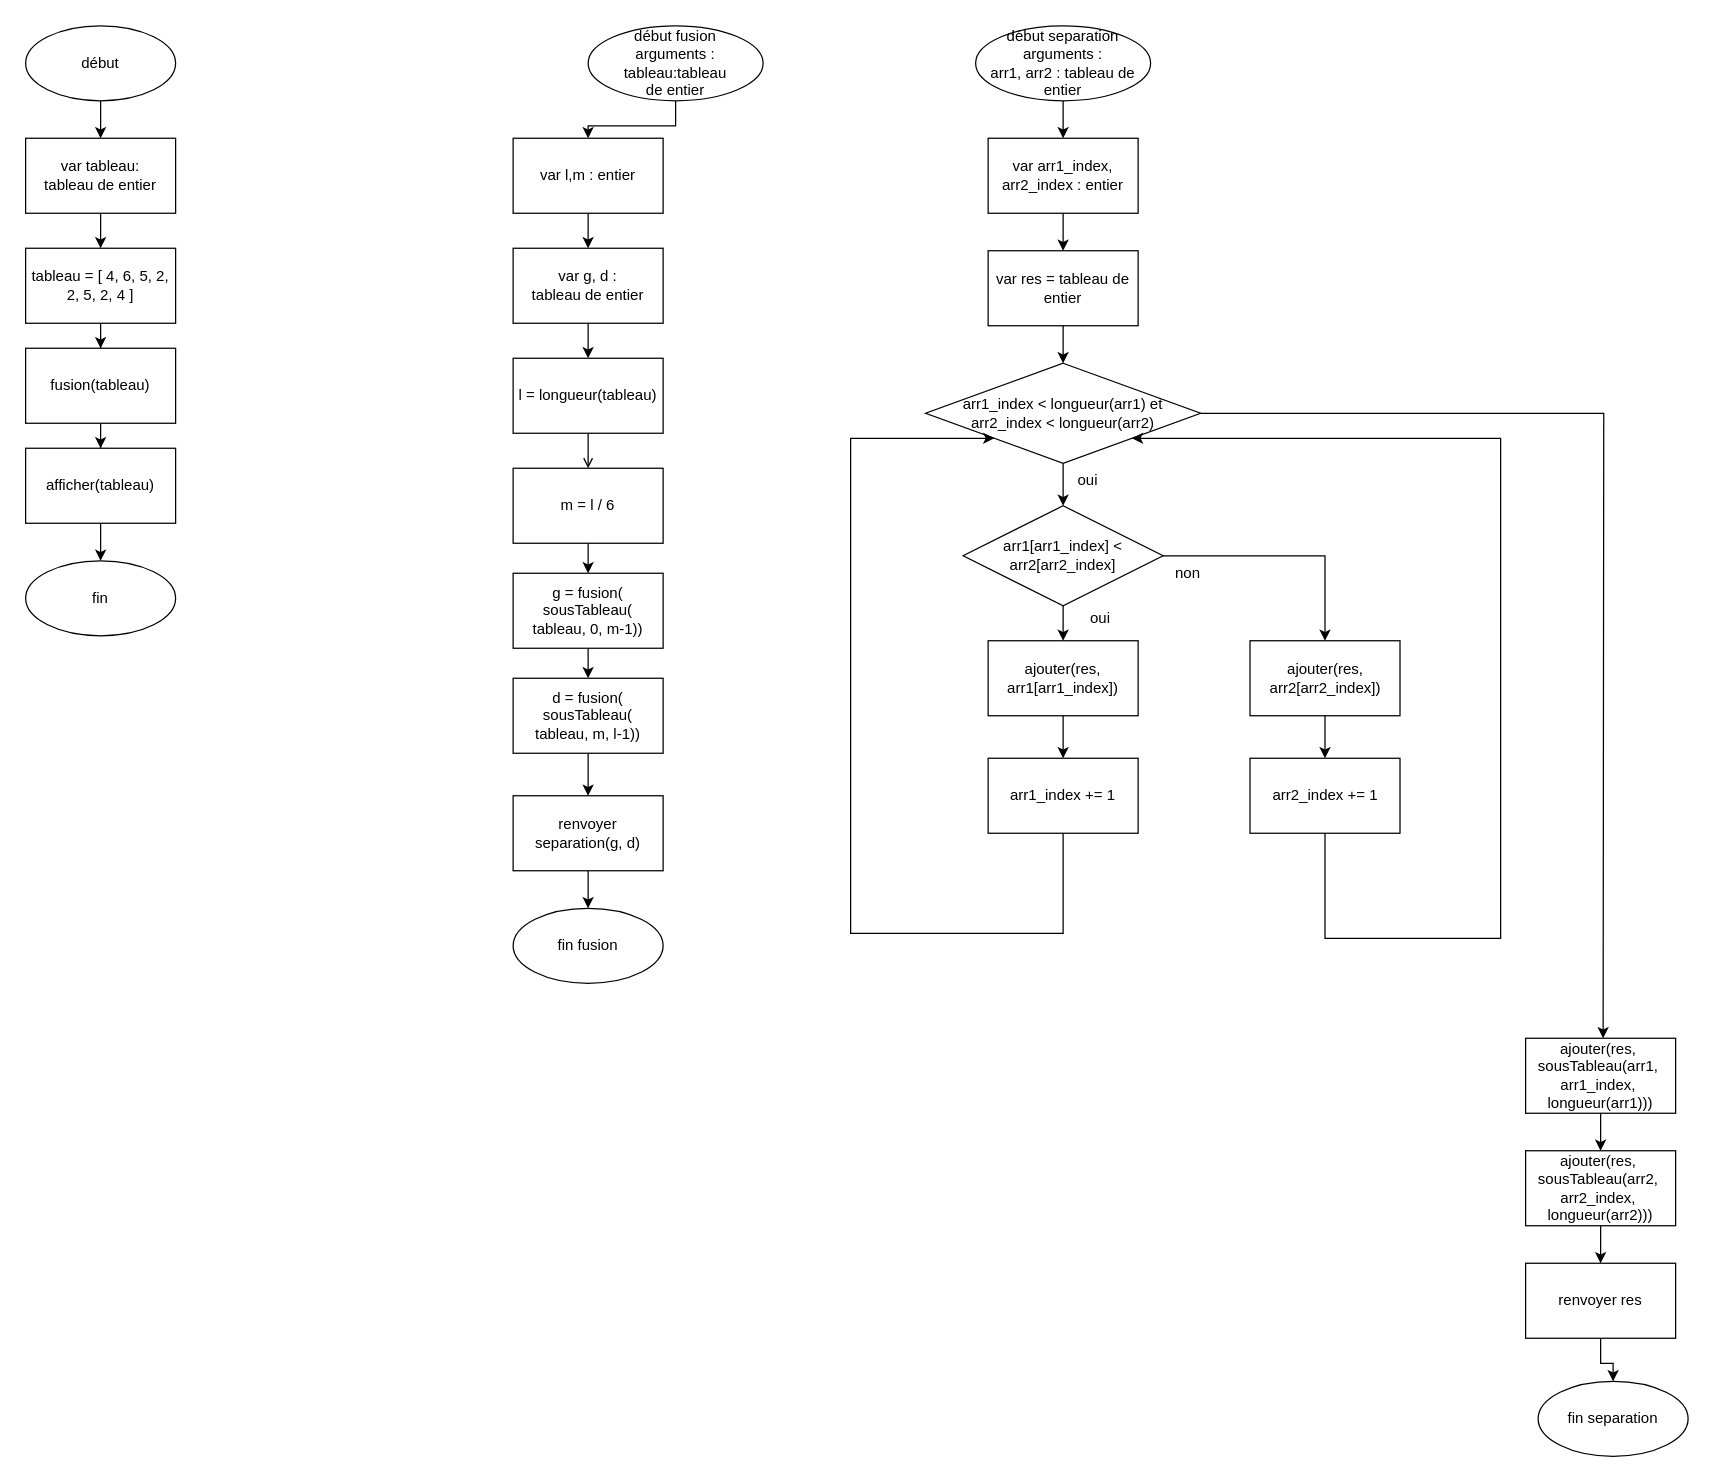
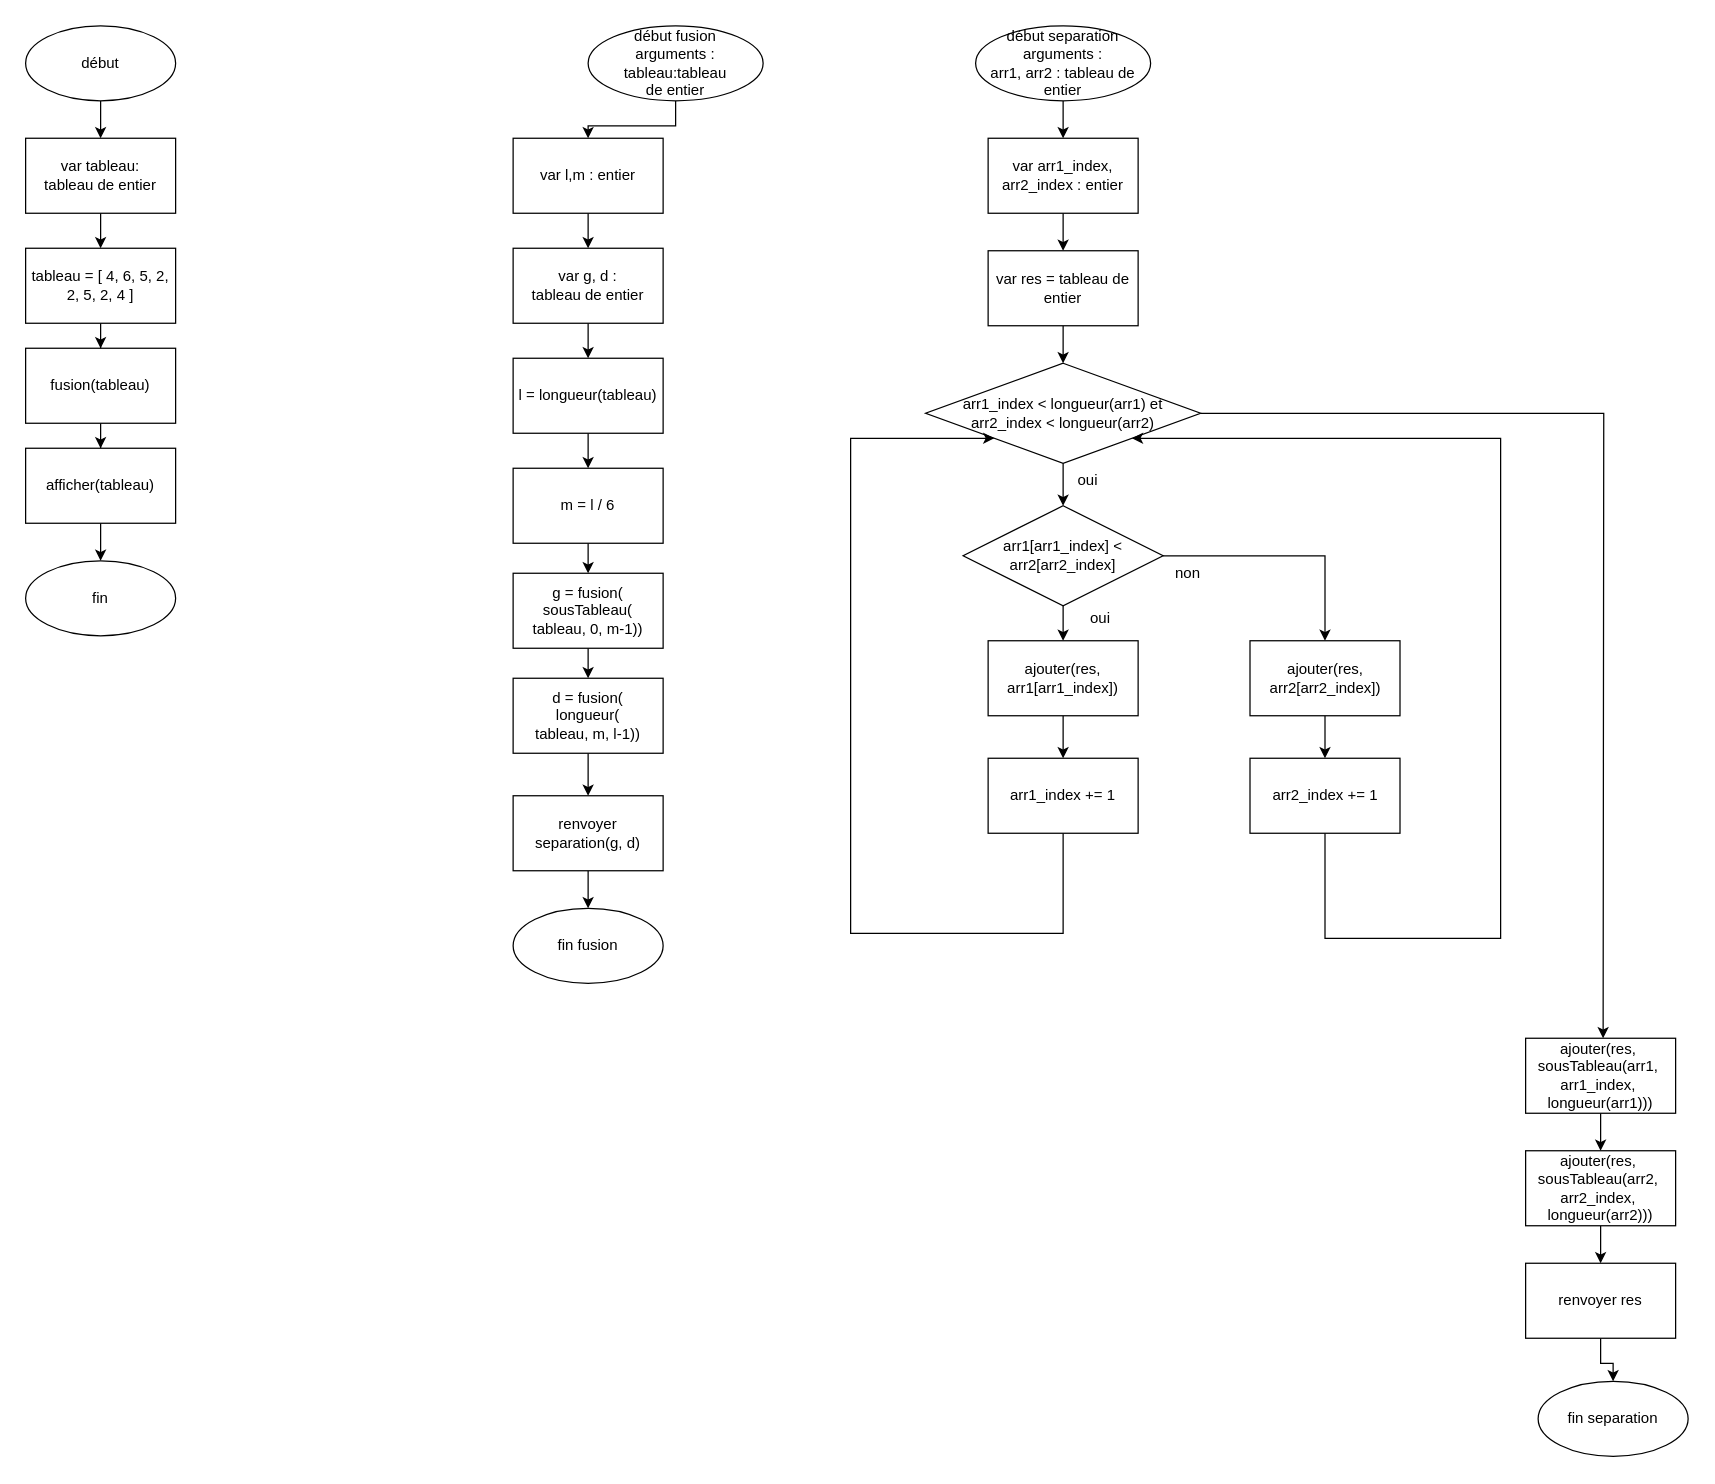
(588, 460) -> (588, 458)
(588, 716) -> (588, 716)
